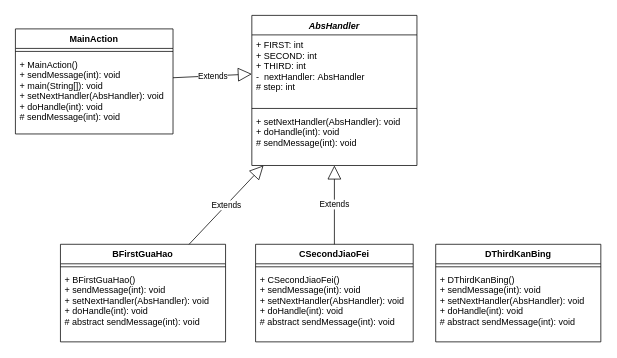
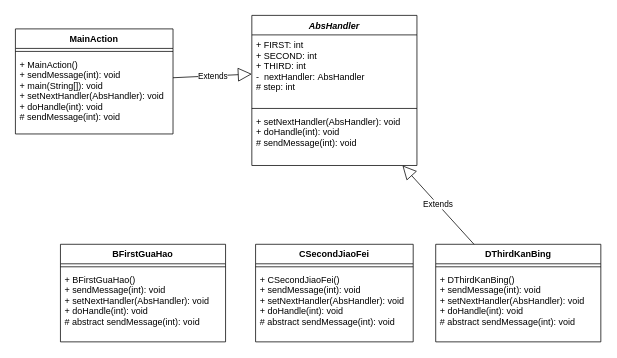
(221, 210) -> none
none -> (442, 210)
(334, 212) -> none
